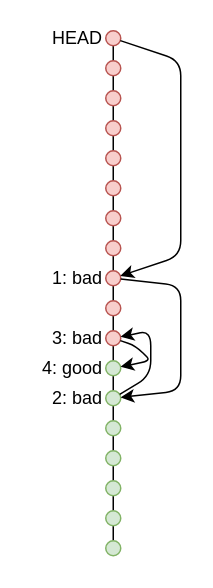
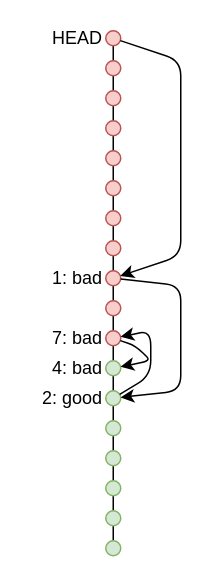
(77, 338) -> (77, 338)
(72, 368) -> (77, 368)
(77, 398) -> (72, 398)
